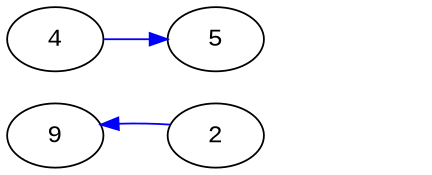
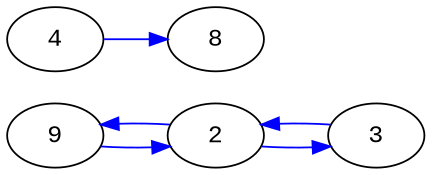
(216, 39) -> (216, 39)
none -> (376, 136)
none -> (126, 147)
